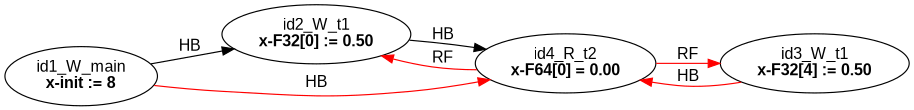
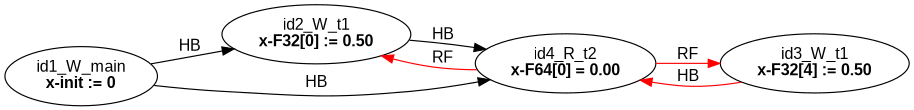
(81, 83) -> (81, 83)
(316, 96) -> (316, 96)
